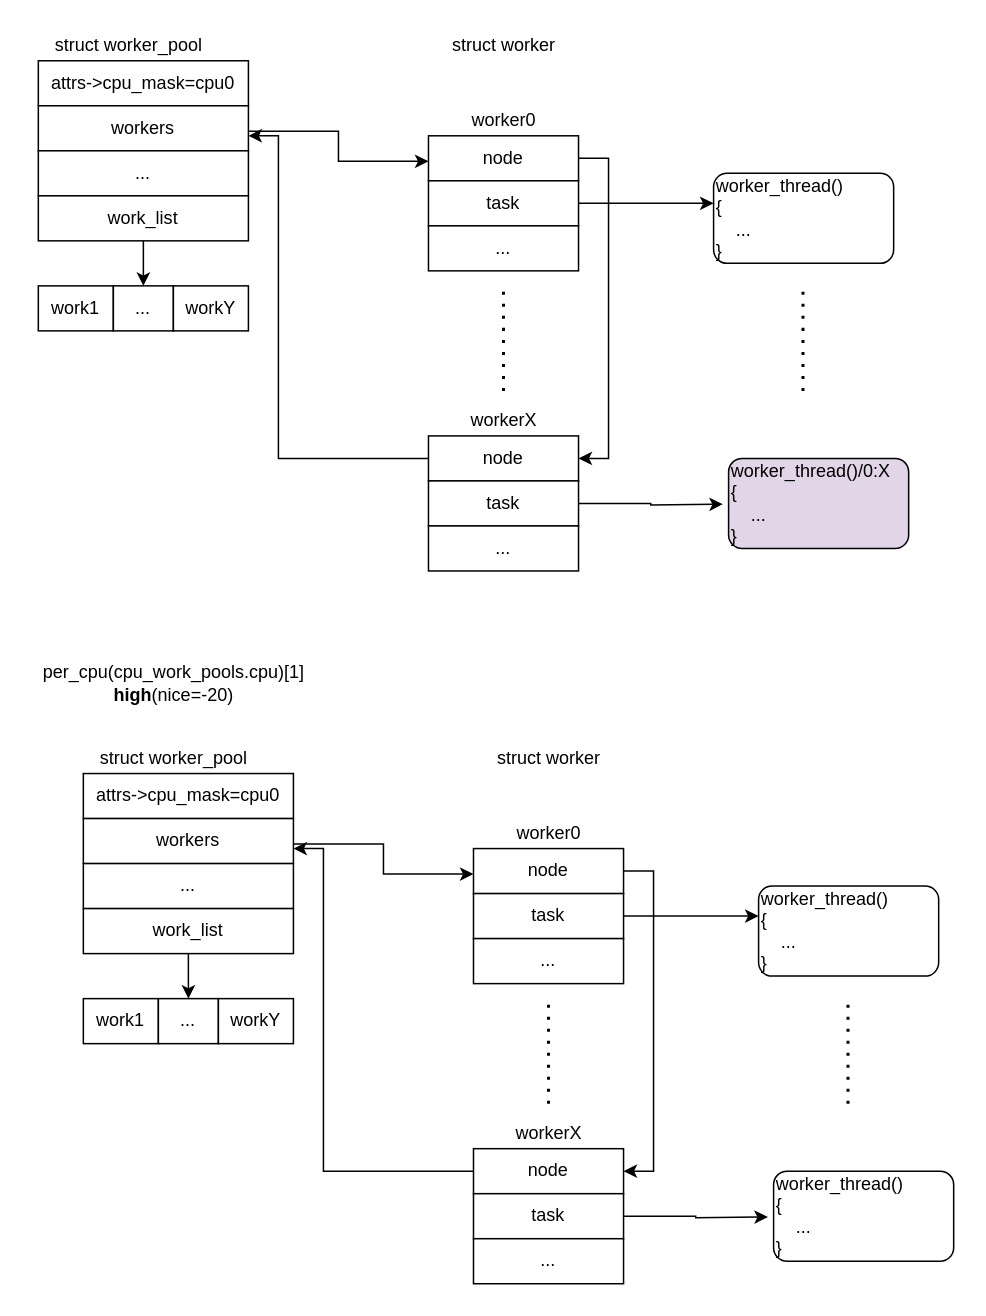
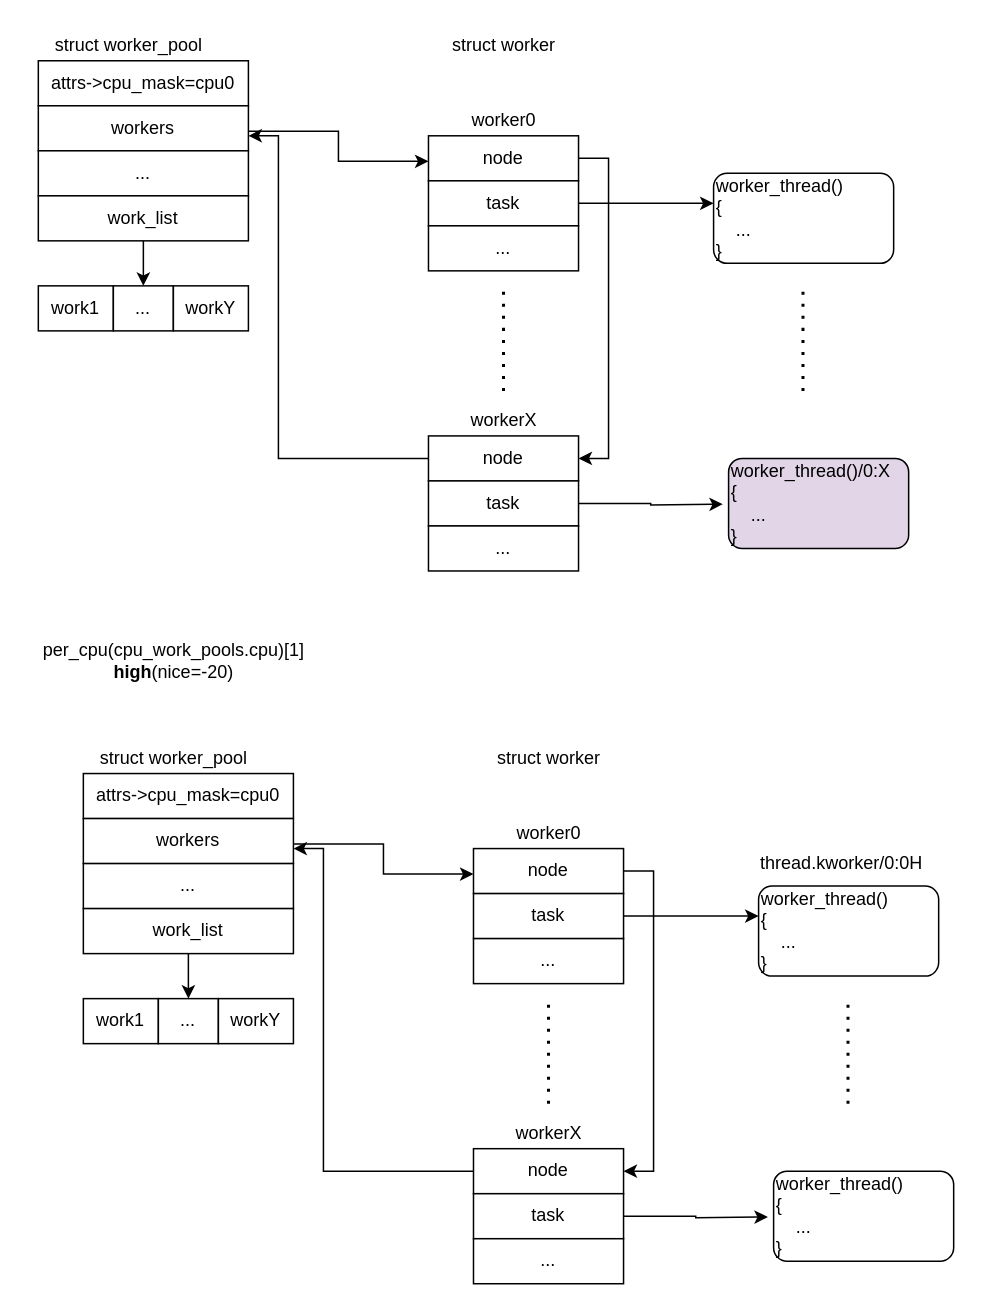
(173, 683) -> (173, 661)
none -> (841, 863)
